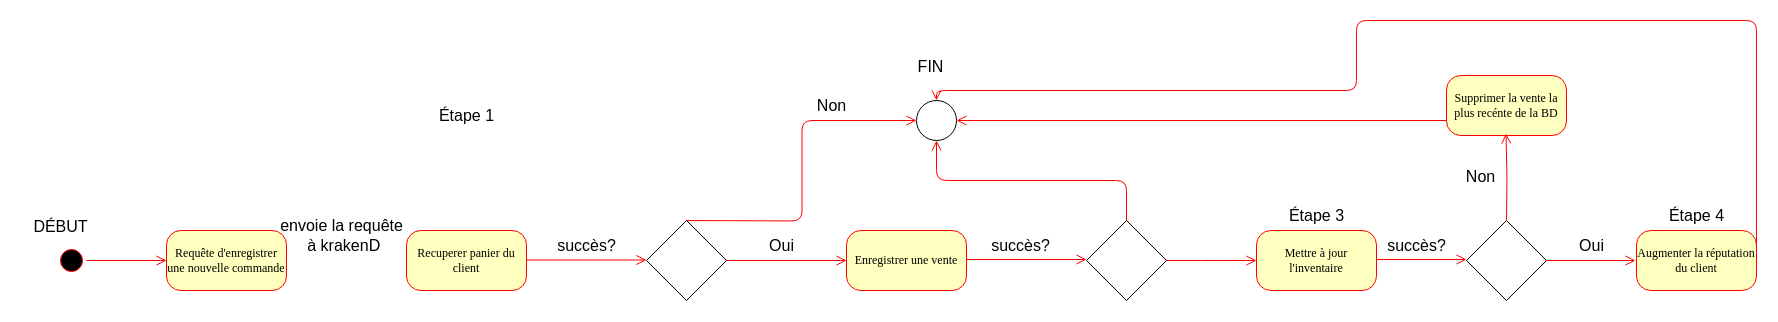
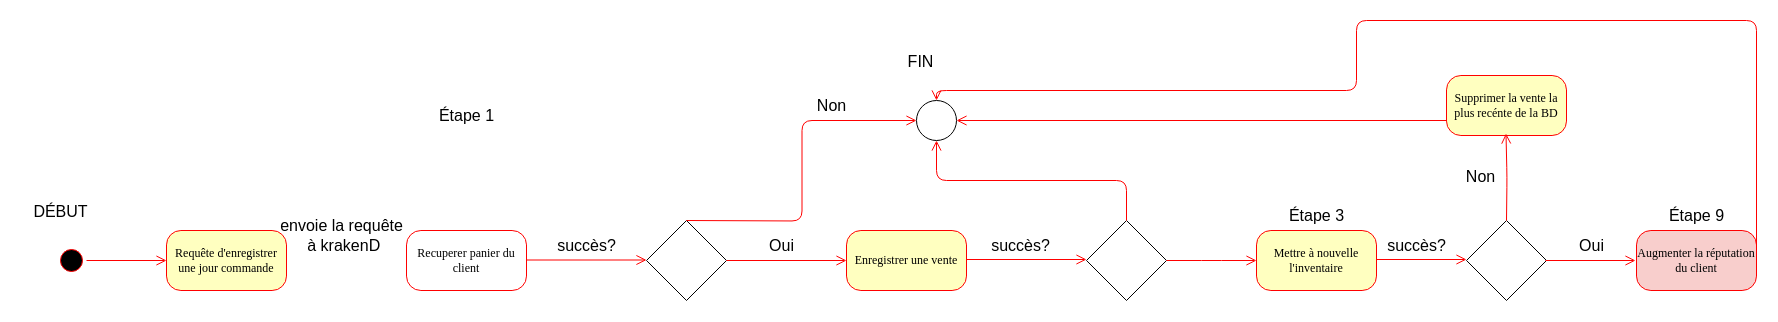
(931, 67) -> (921, 62)
(1697, 216) -> (1697, 216)
(61, 227) -> (61, 212)
(227, 261) -> (227, 261)
(467, 261) -> (467, 261)
(1317, 261) -> (1317, 261)
(1697, 261) -> (1697, 261)
